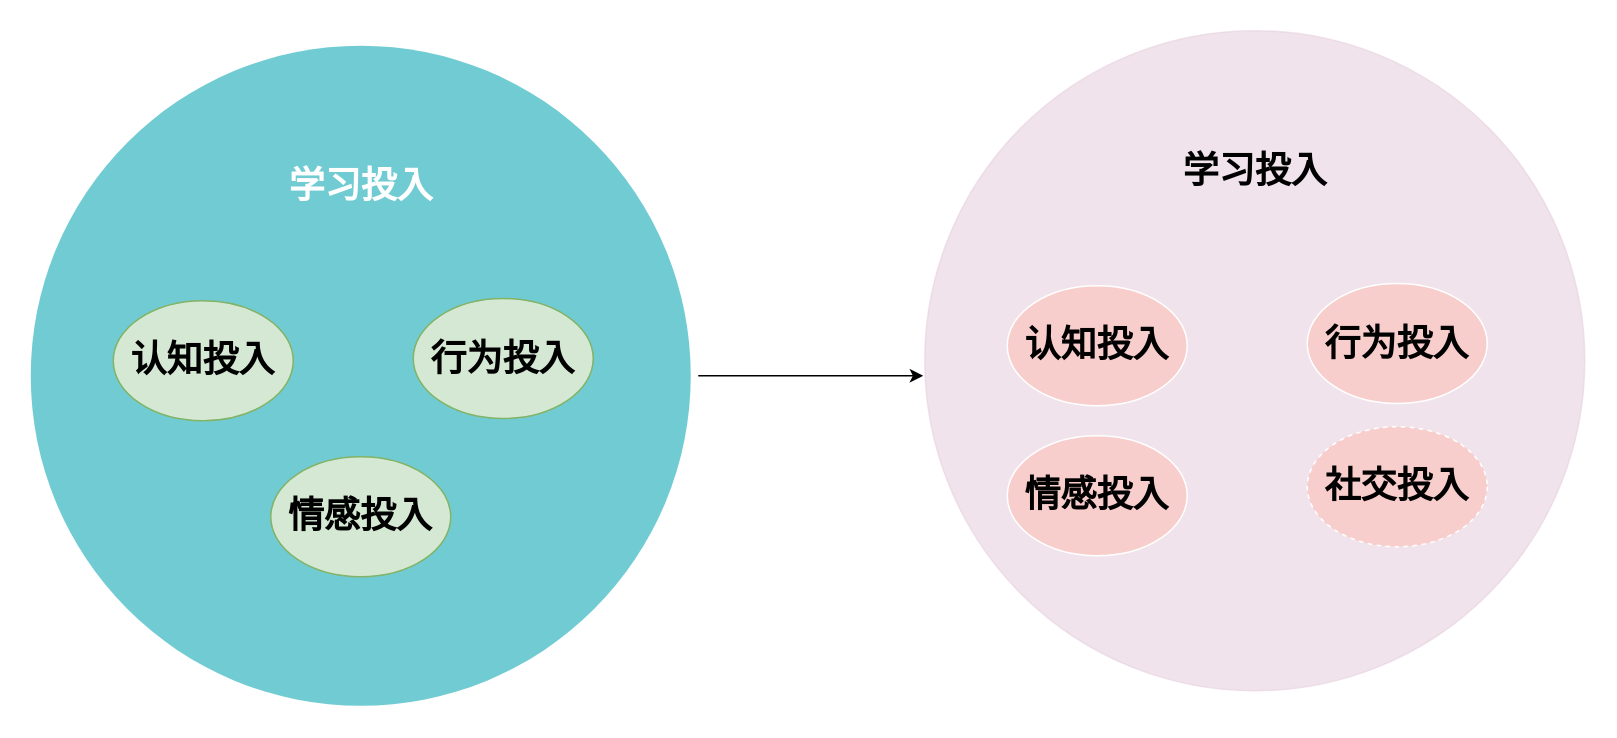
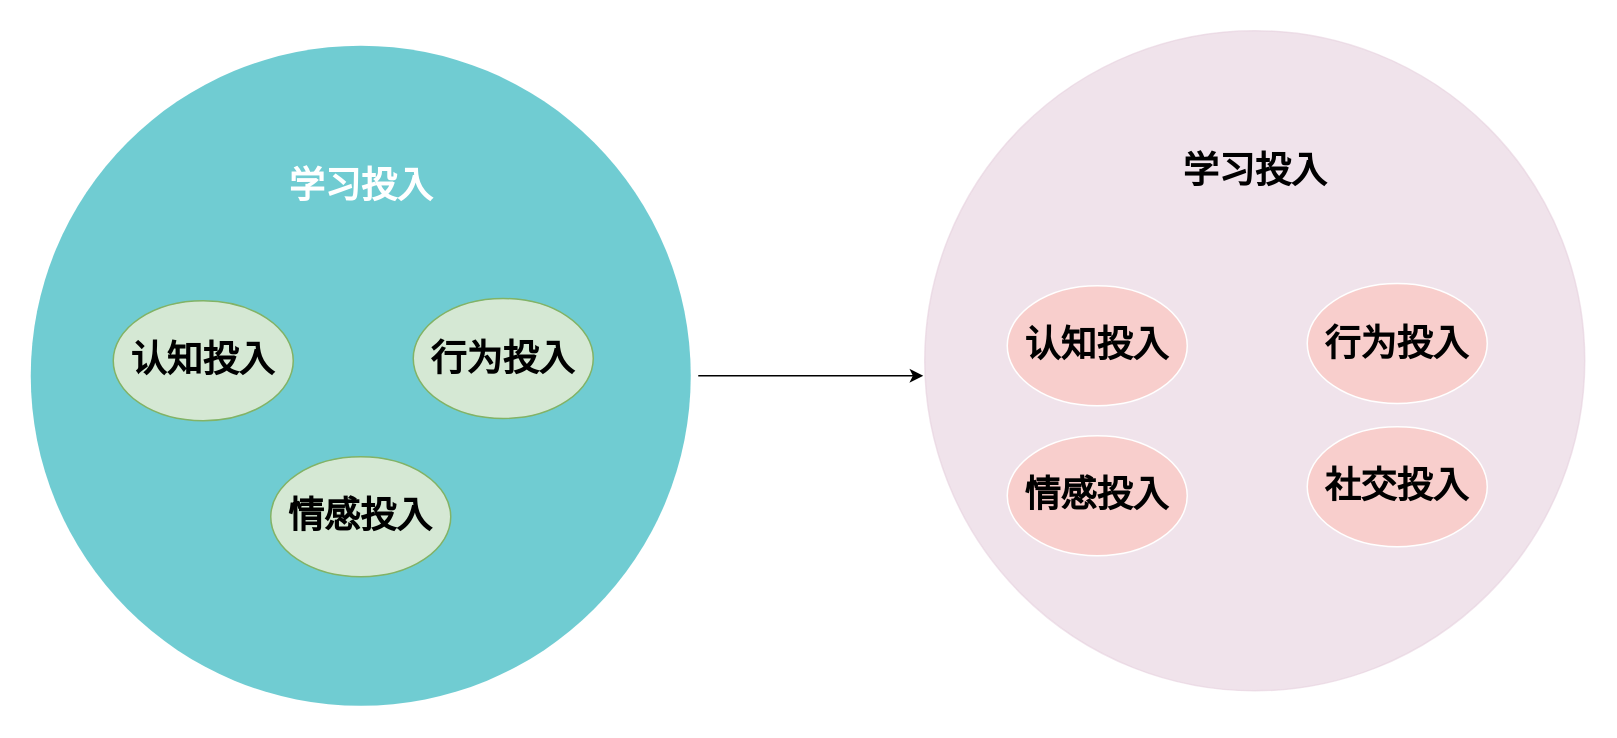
(1397, 487) -> (1397, 487)
